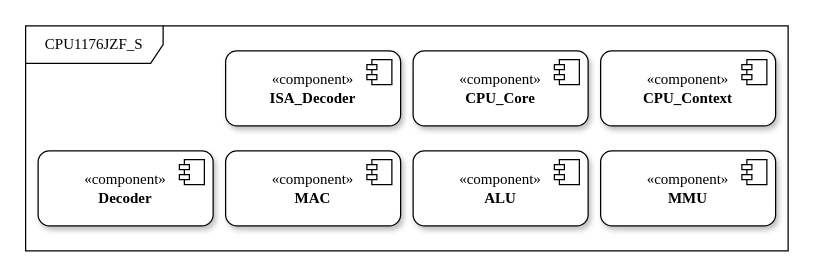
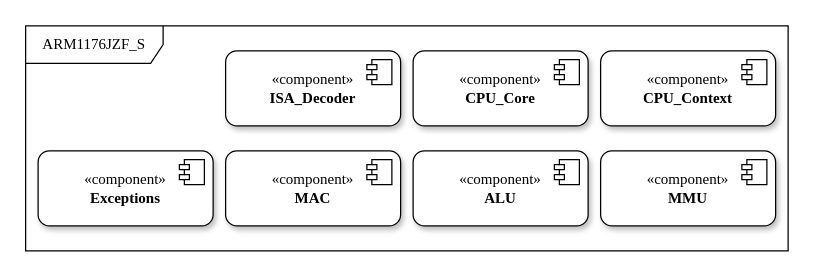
(94, 44) -> (94, 44)
(126, 188) -> (126, 188)
